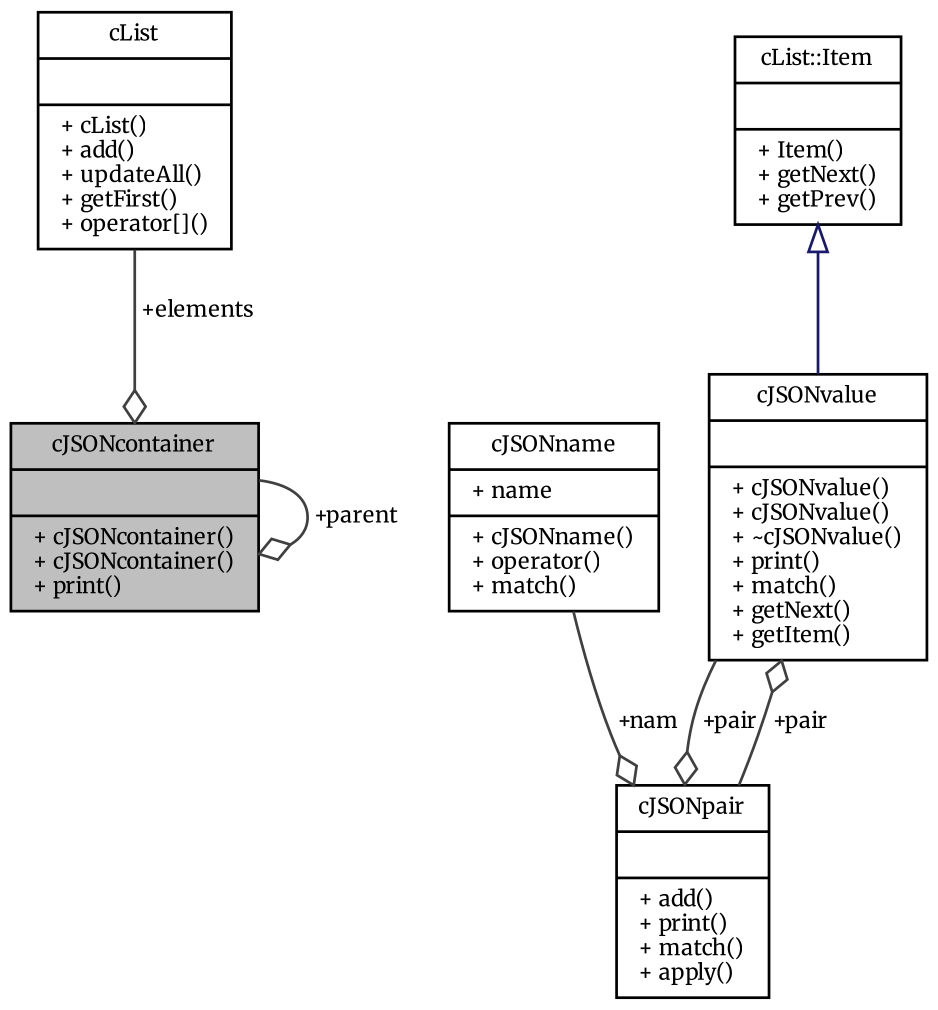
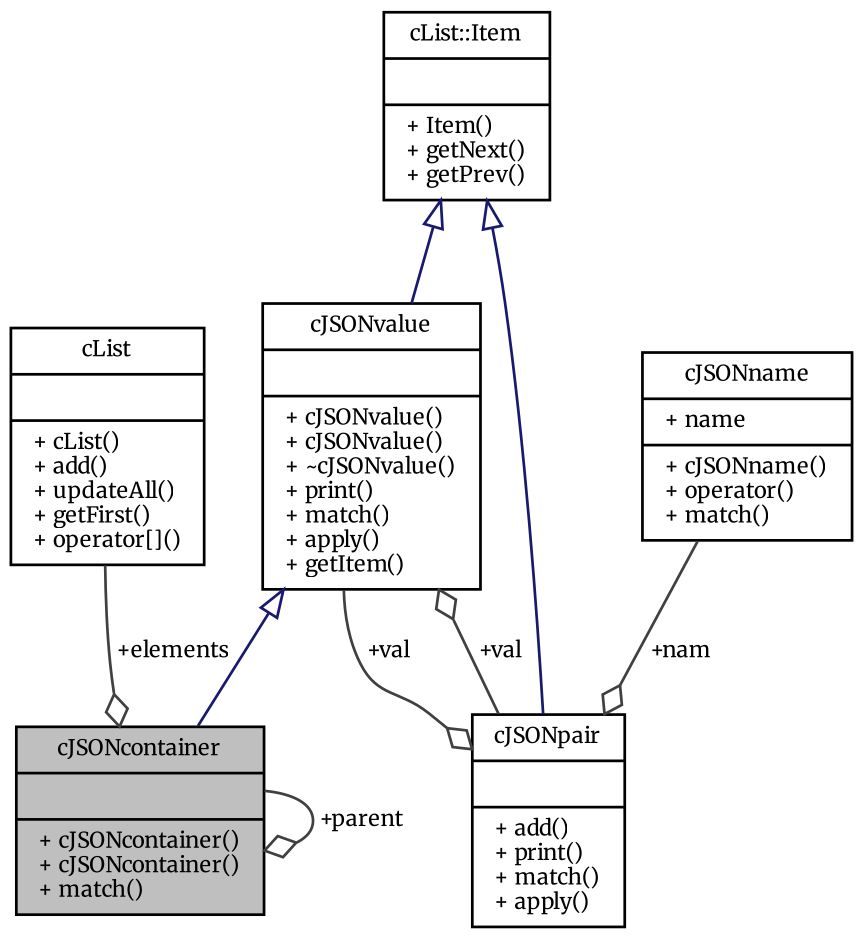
none -> (524, 470)
(79, 587) -> (93, 890)
(792, 611) -> (333, 540)
none -> (233, 670)
(727, 723) -> (387, 652)
(798, 723) -> (498, 652)
